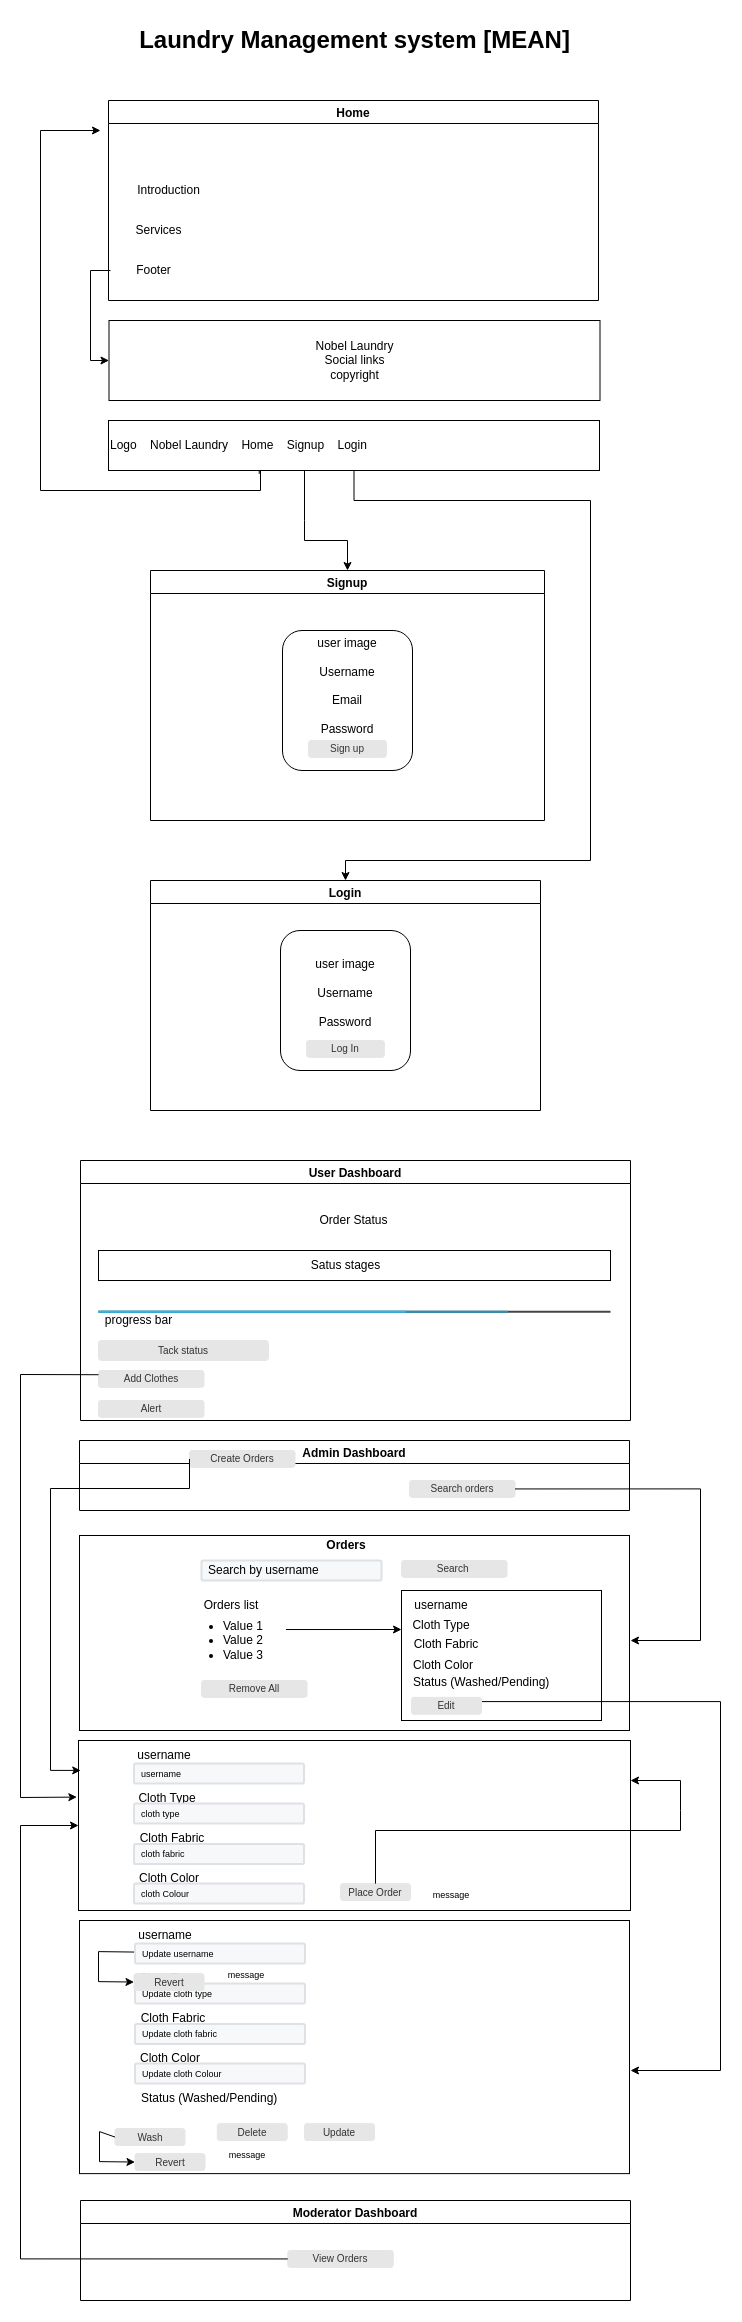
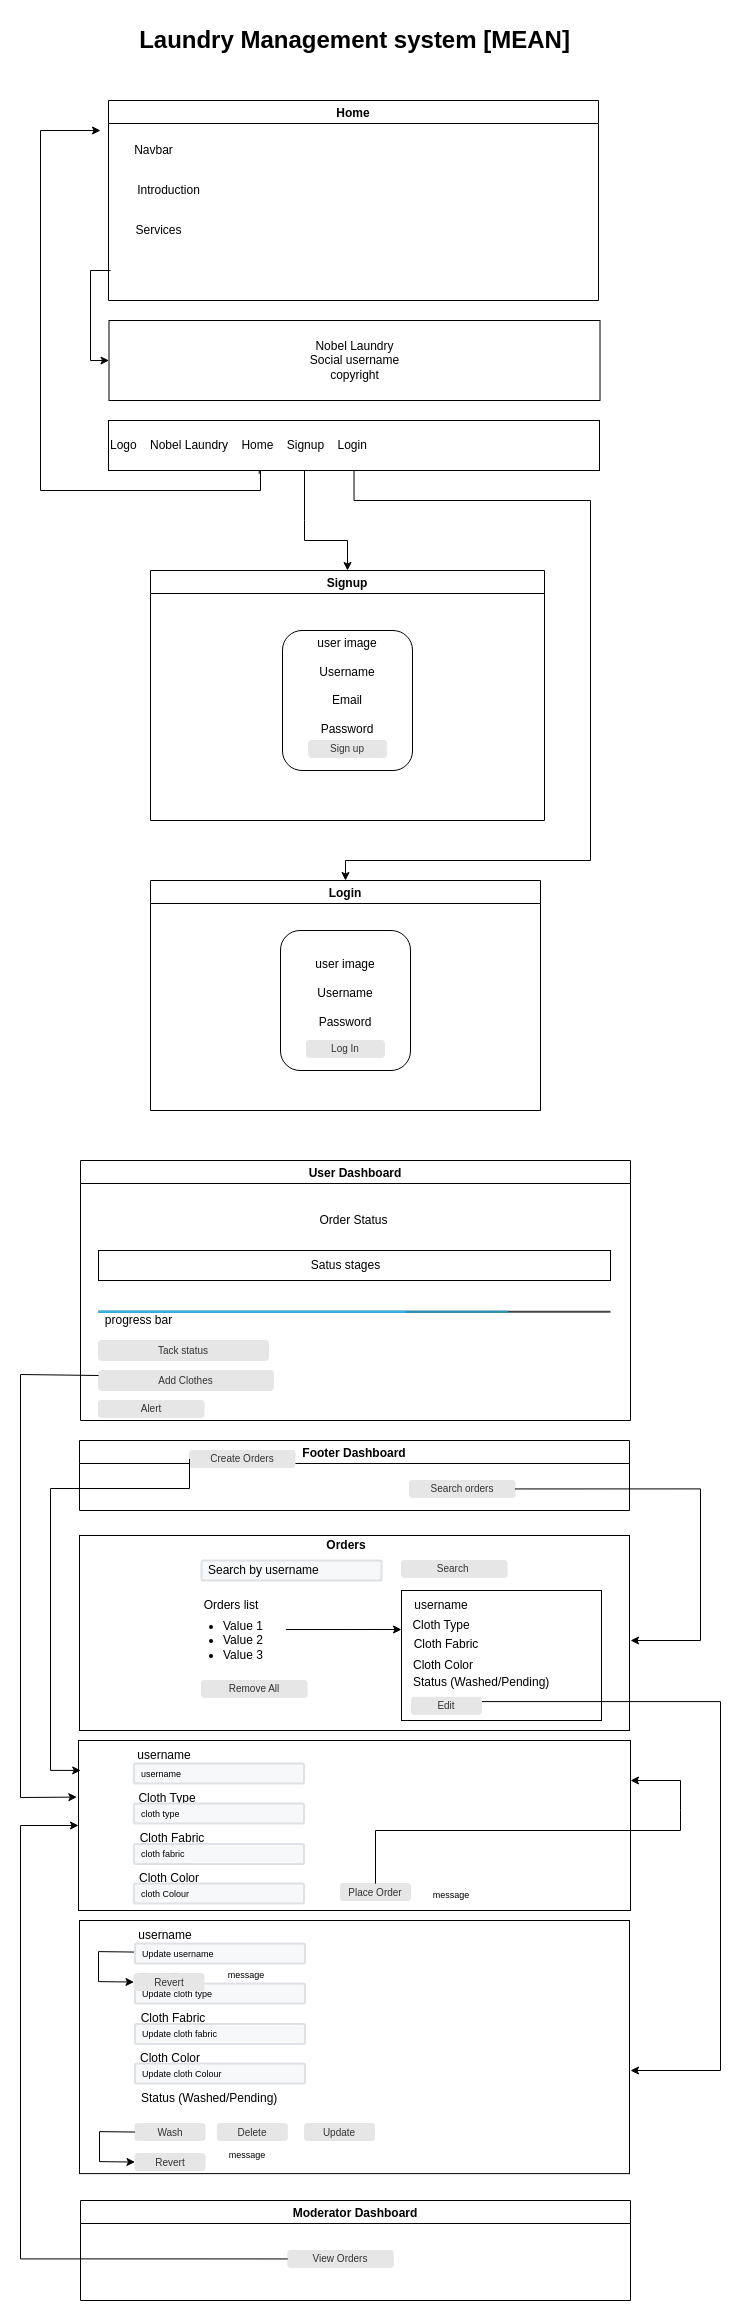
none -> (154, 151)
(154, 271) -> none
(355, 361) -> (355, 361)
(151, 1379) -> (186, 1381)
(354, 1453) -> (354, 1453)
(150, 2137) -> (170, 2132)
